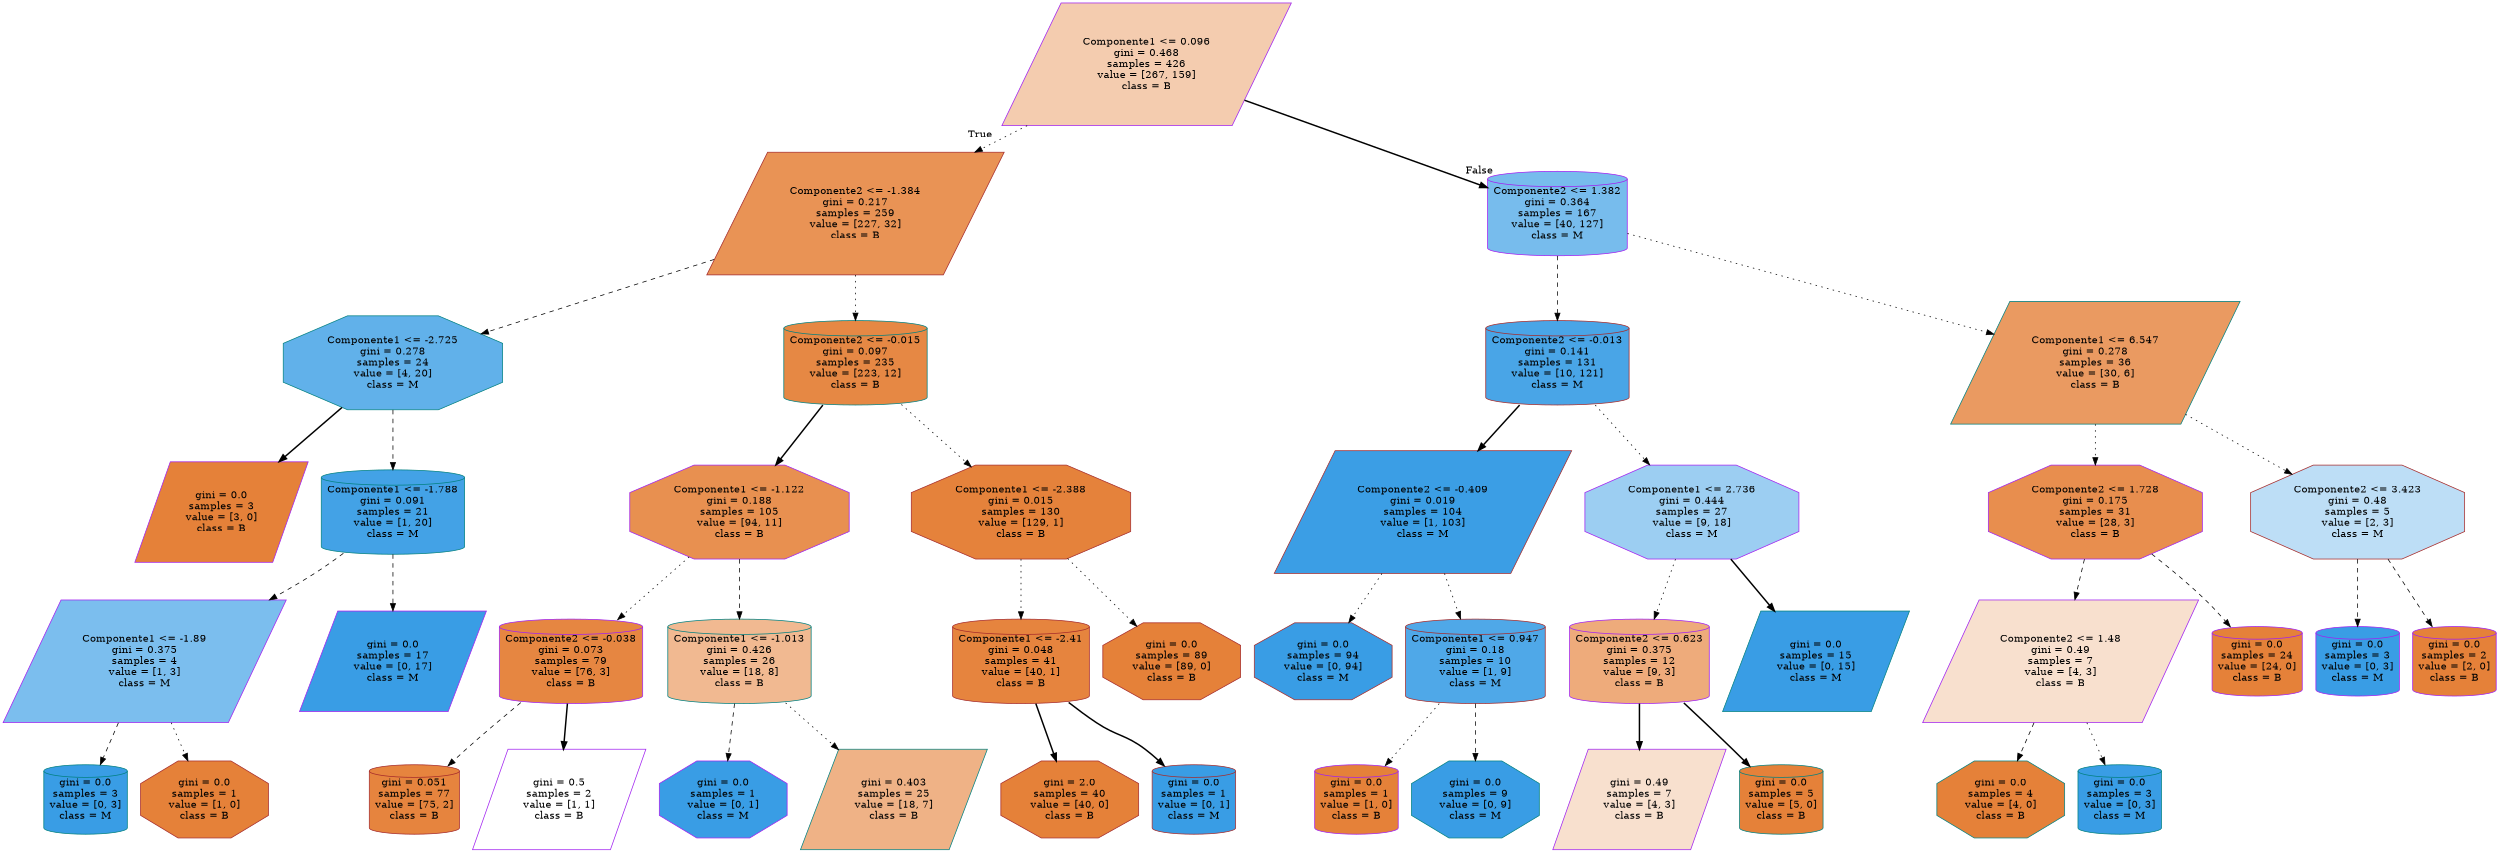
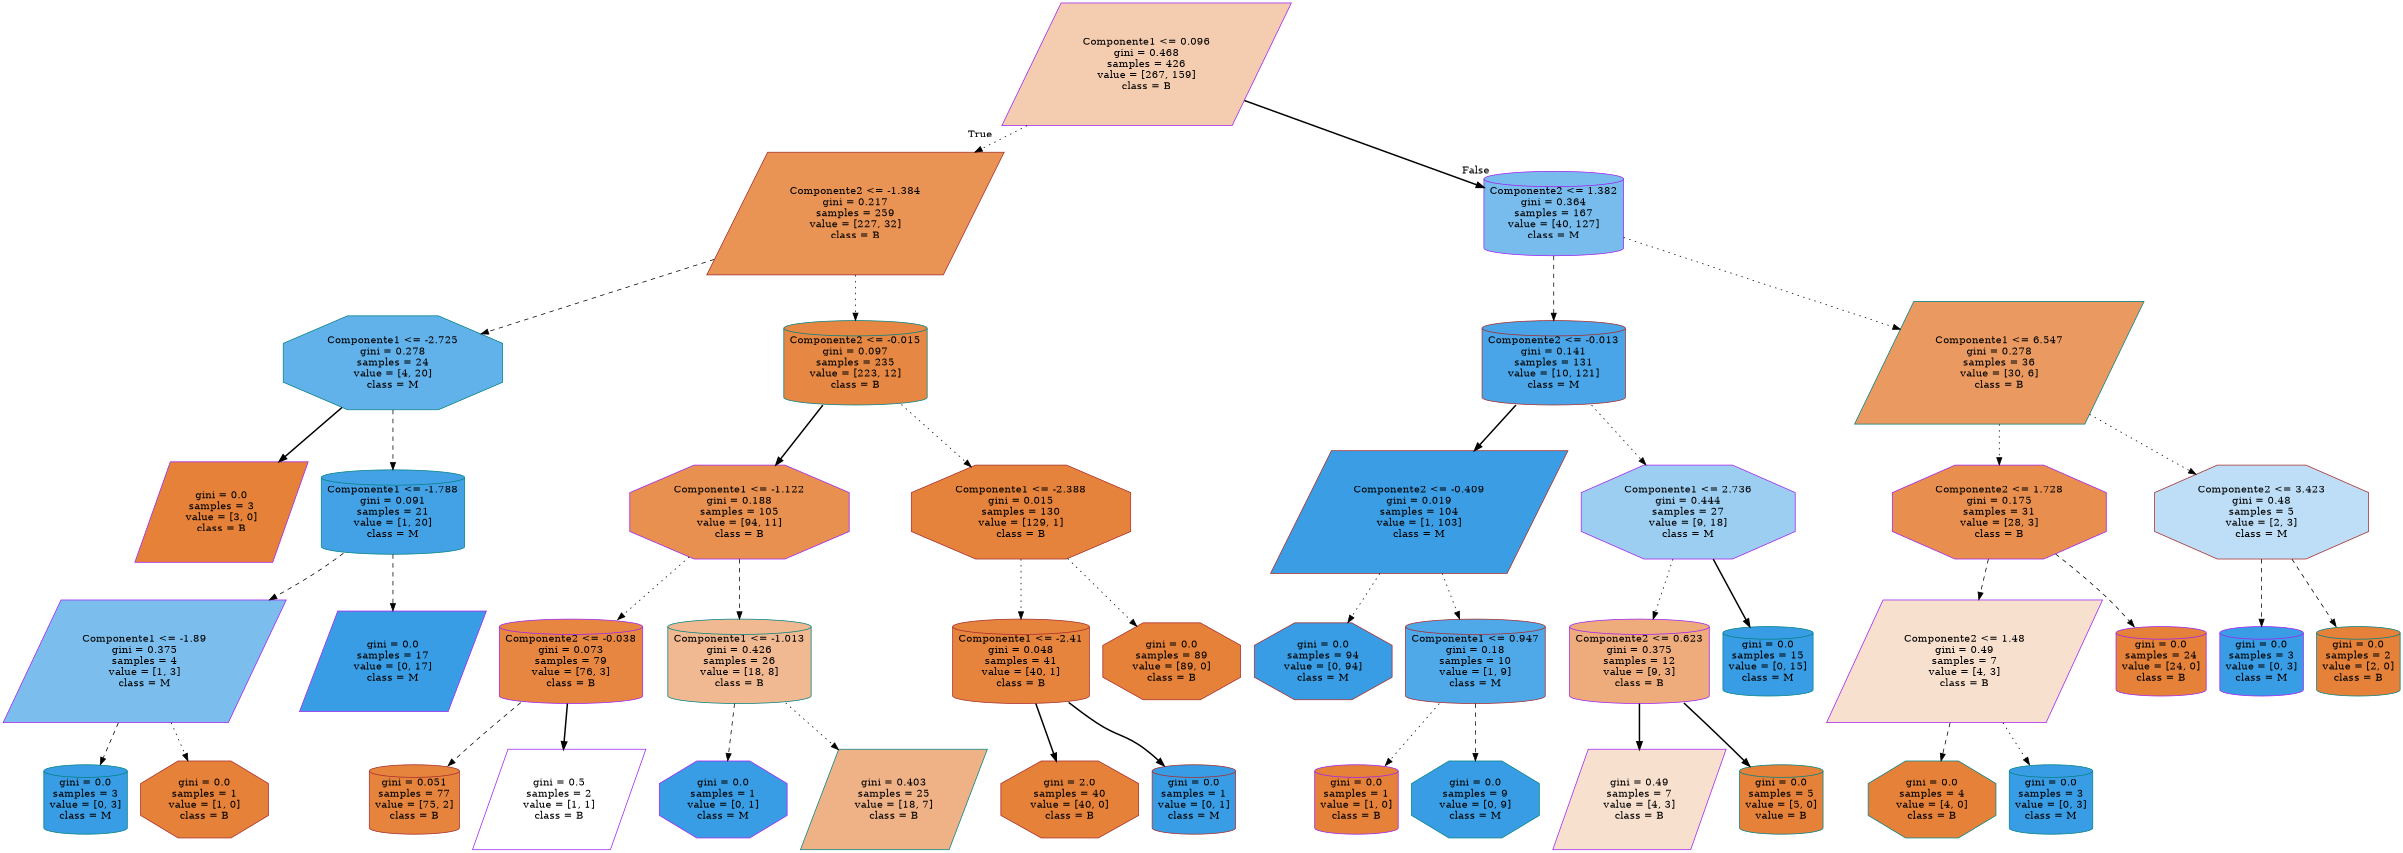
(1816, 661) -> (1768, 661)
(2454, 661) -> (2358, 661)
(1781, 799) -> (1781, 799)
